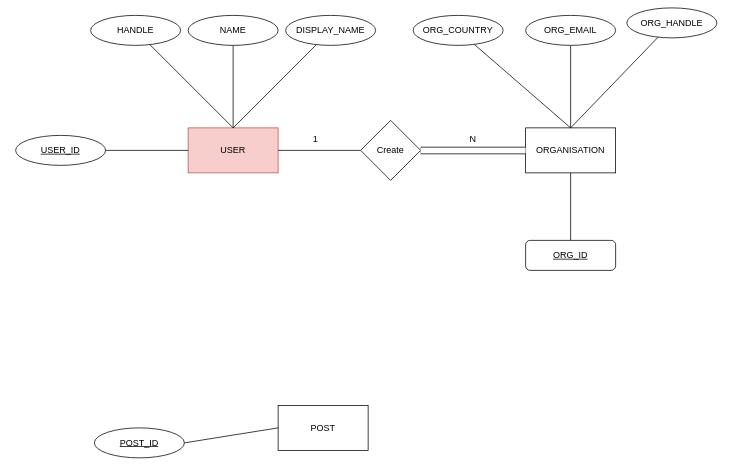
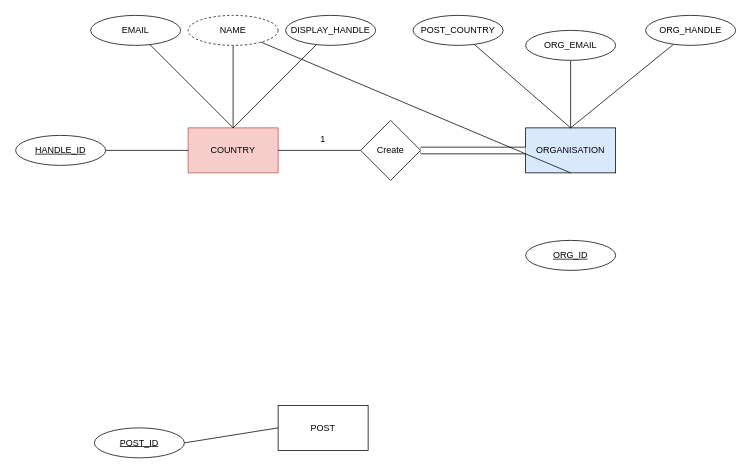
(672, 23) -> (690, 30)
(135, 30) -> (135, 30)
(233, 30) -> (233, 30)
(330, 30) -> (330, 30)
(458, 30) -> (458, 30)
(570, 30) -> (570, 45)
(315, 139) -> (323, 139)
(473, 139) -> none
(60, 150) -> (60, 150)
(233, 150) -> (233, 150)
(570, 150) -> (570, 150)
(570, 206) -> (387, 95)
(570, 255) -> (570, 255)
